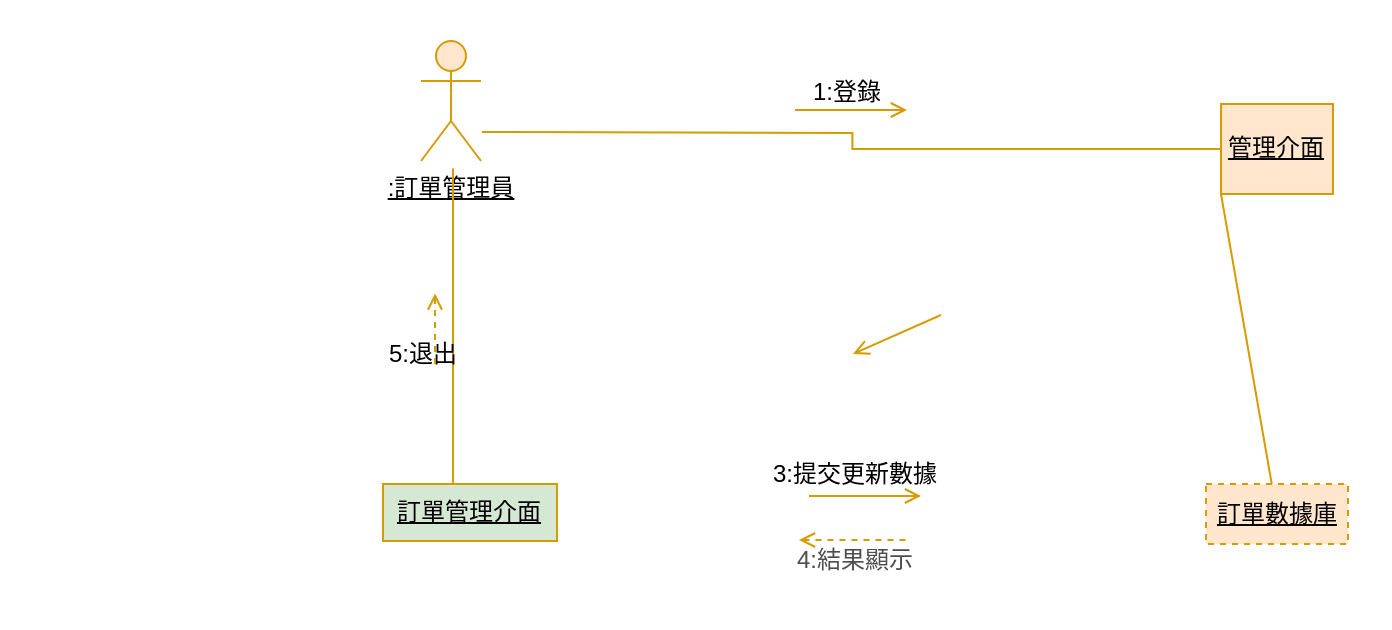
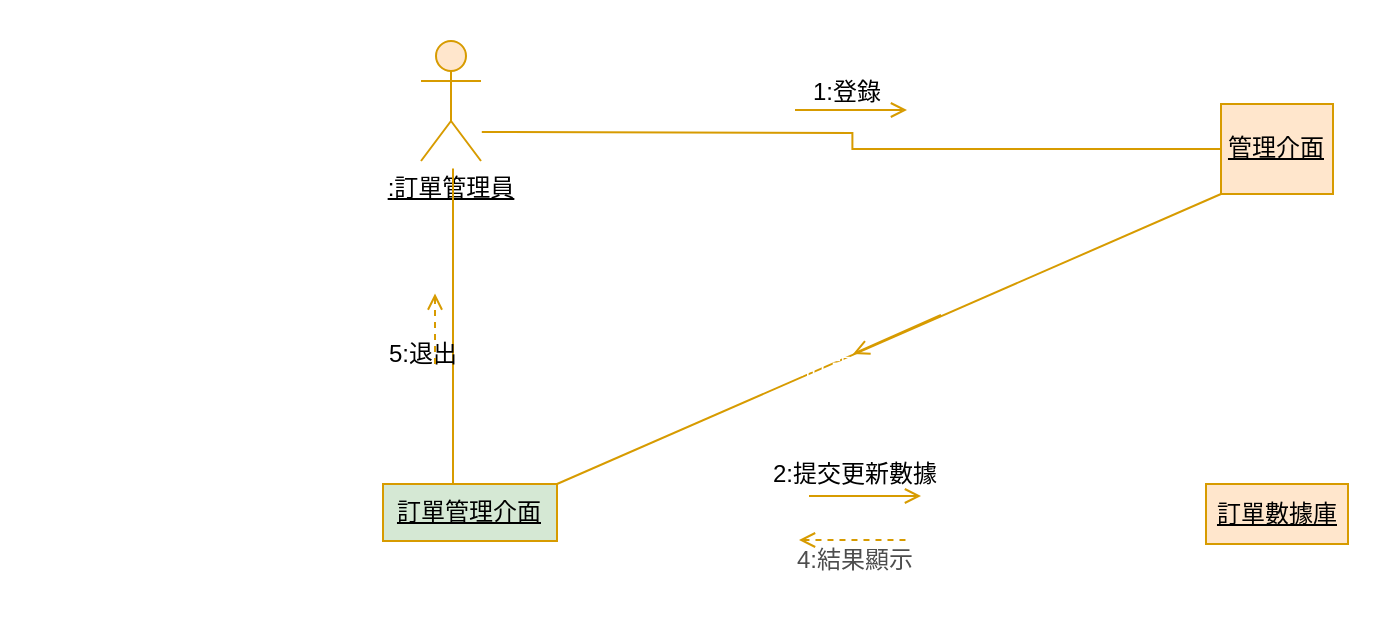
(1246, 339) -> (706, 419)
(856, 475) -> (856, 475)
(1277, 514) -> (1277, 514)
